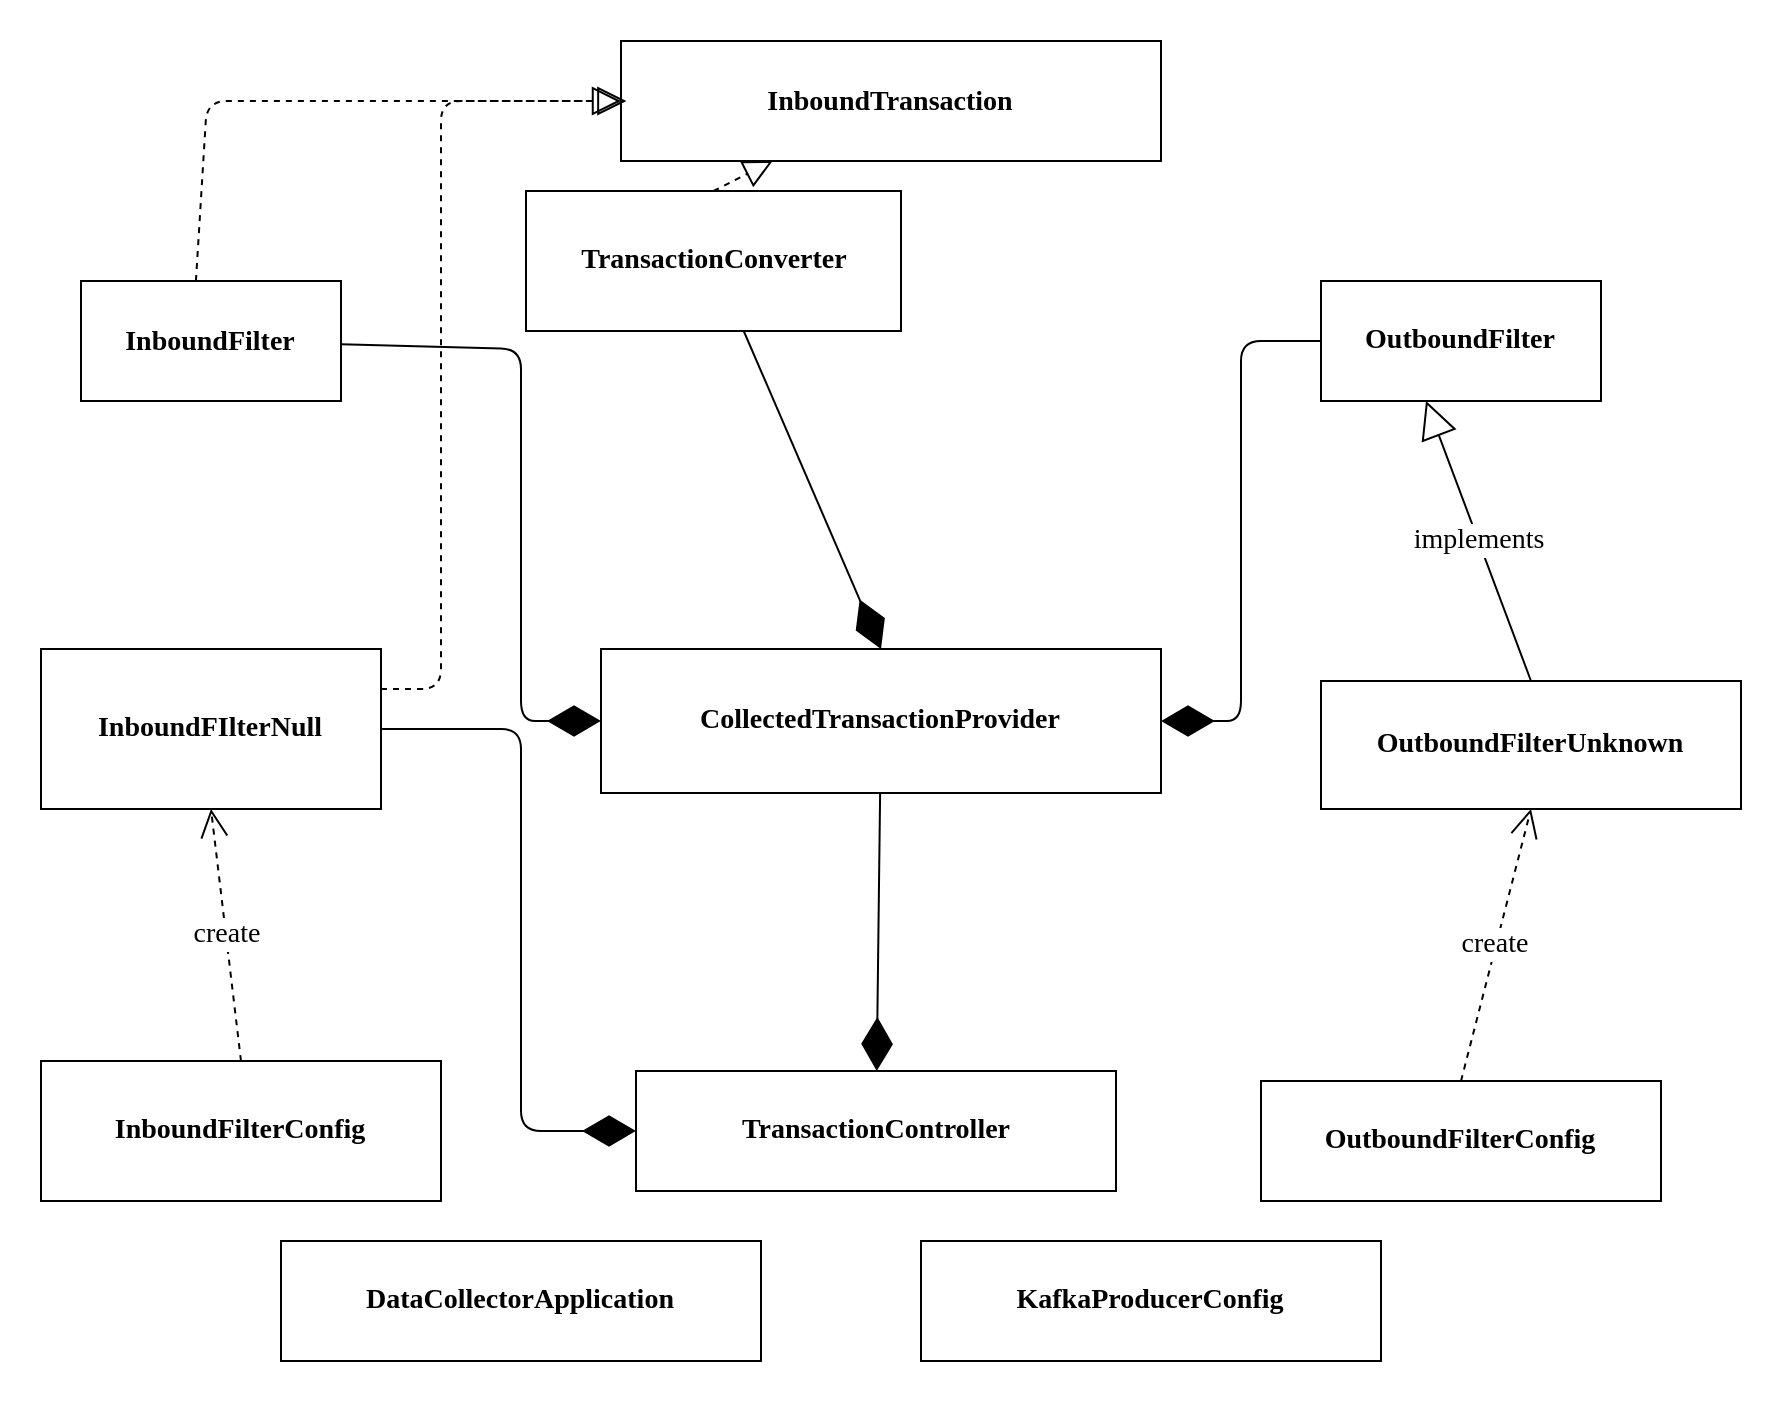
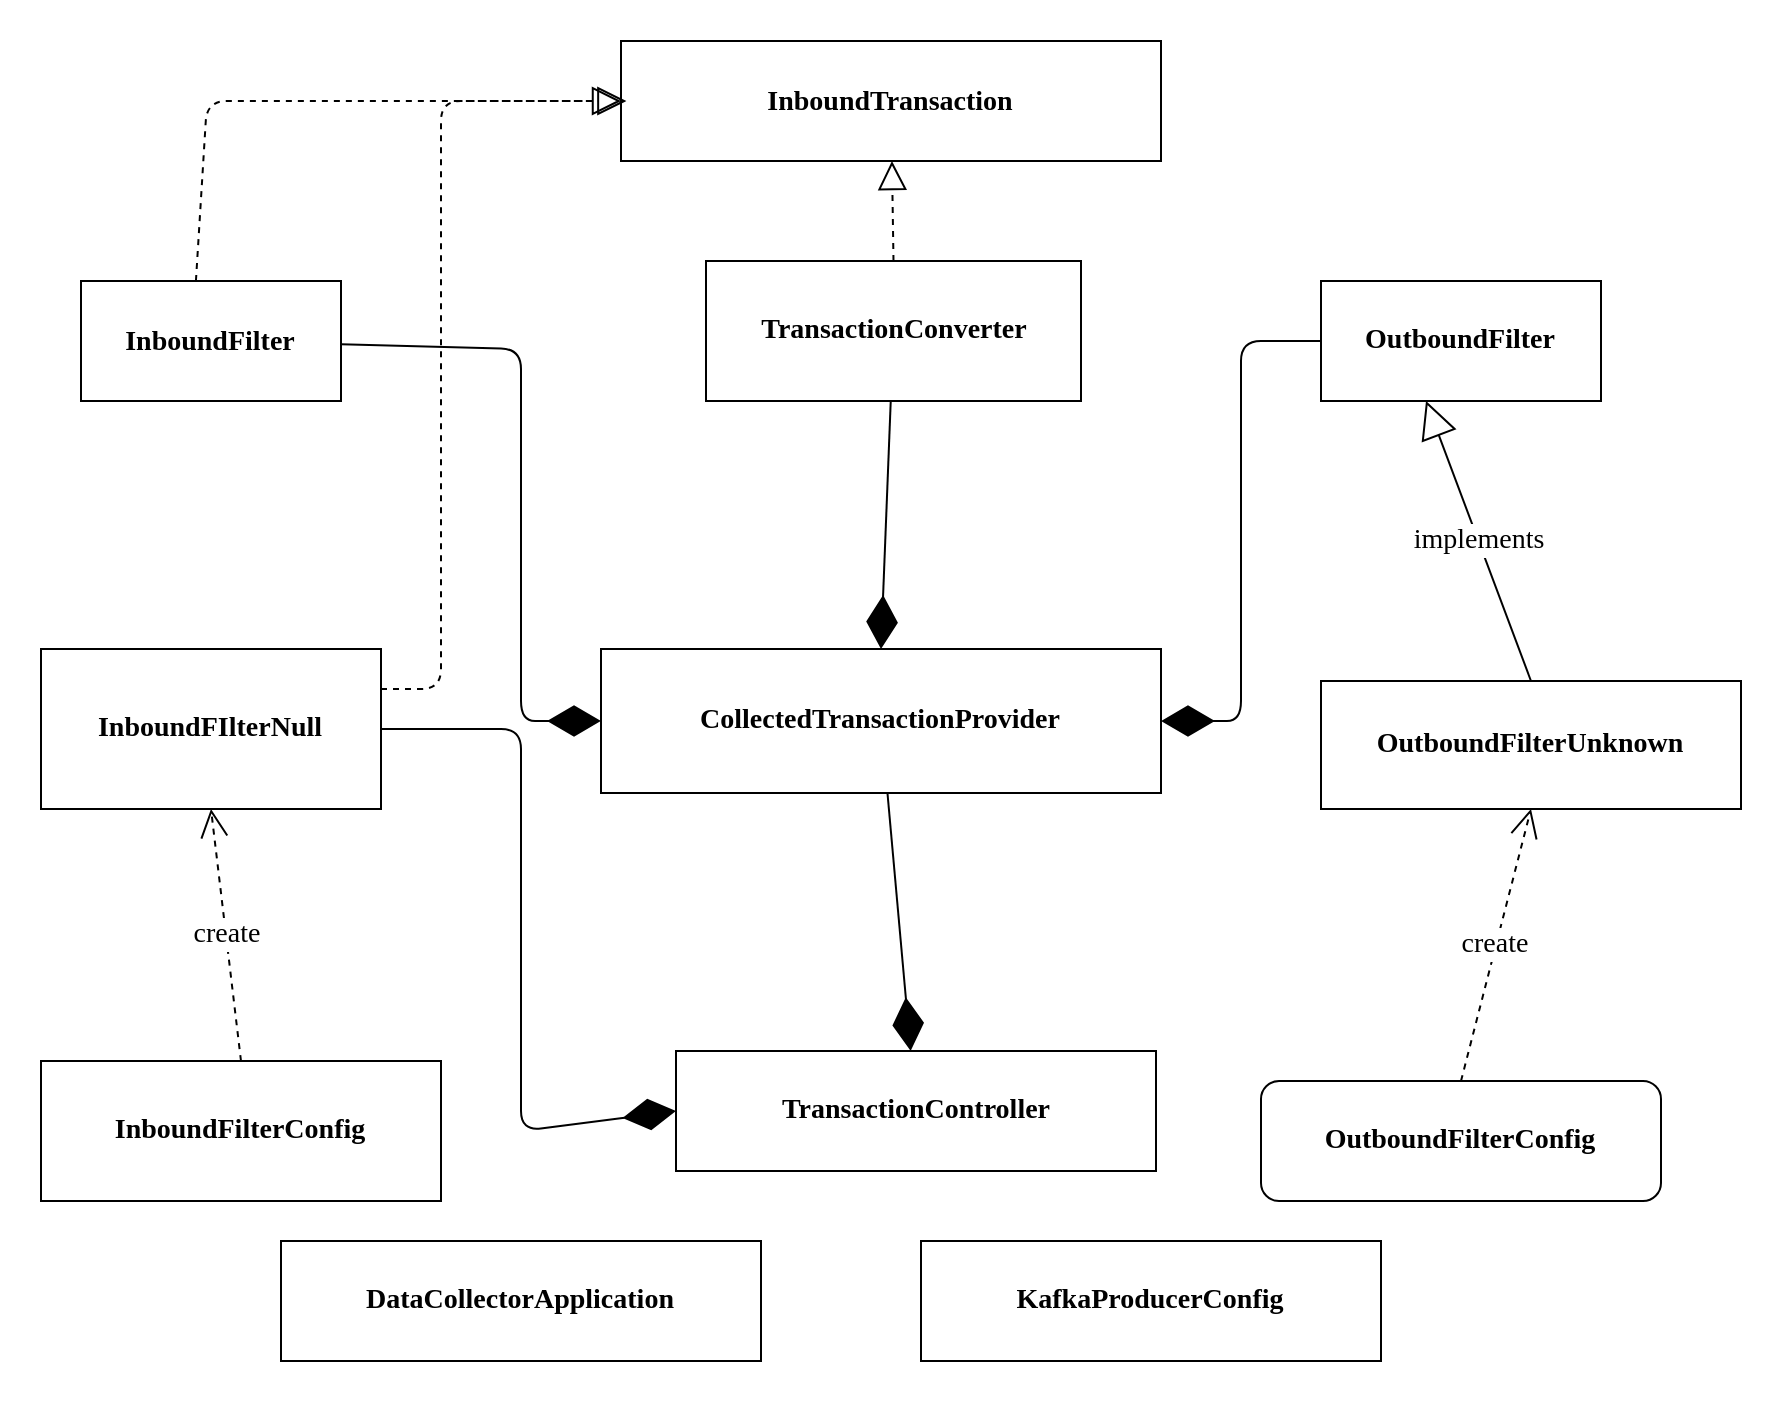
(714, 261) -> (894, 331)
(876, 1131) -> (916, 1111)
(1461, 1141) -> (1461, 1141)
